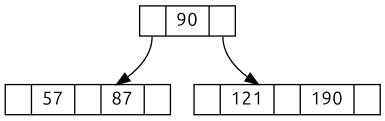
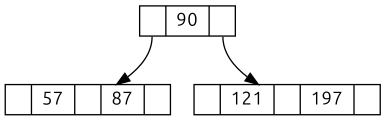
(327, 99) -> (327, 99)
